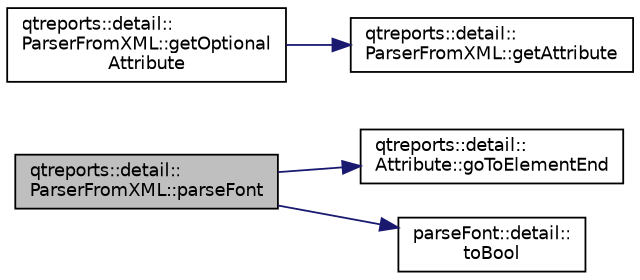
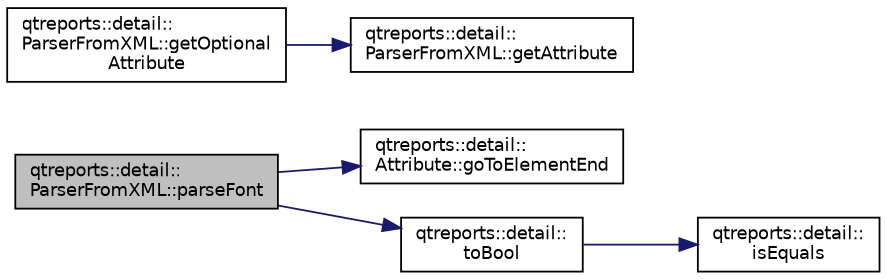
(492, 245) -> (492, 245)
none -> (789, 245)
